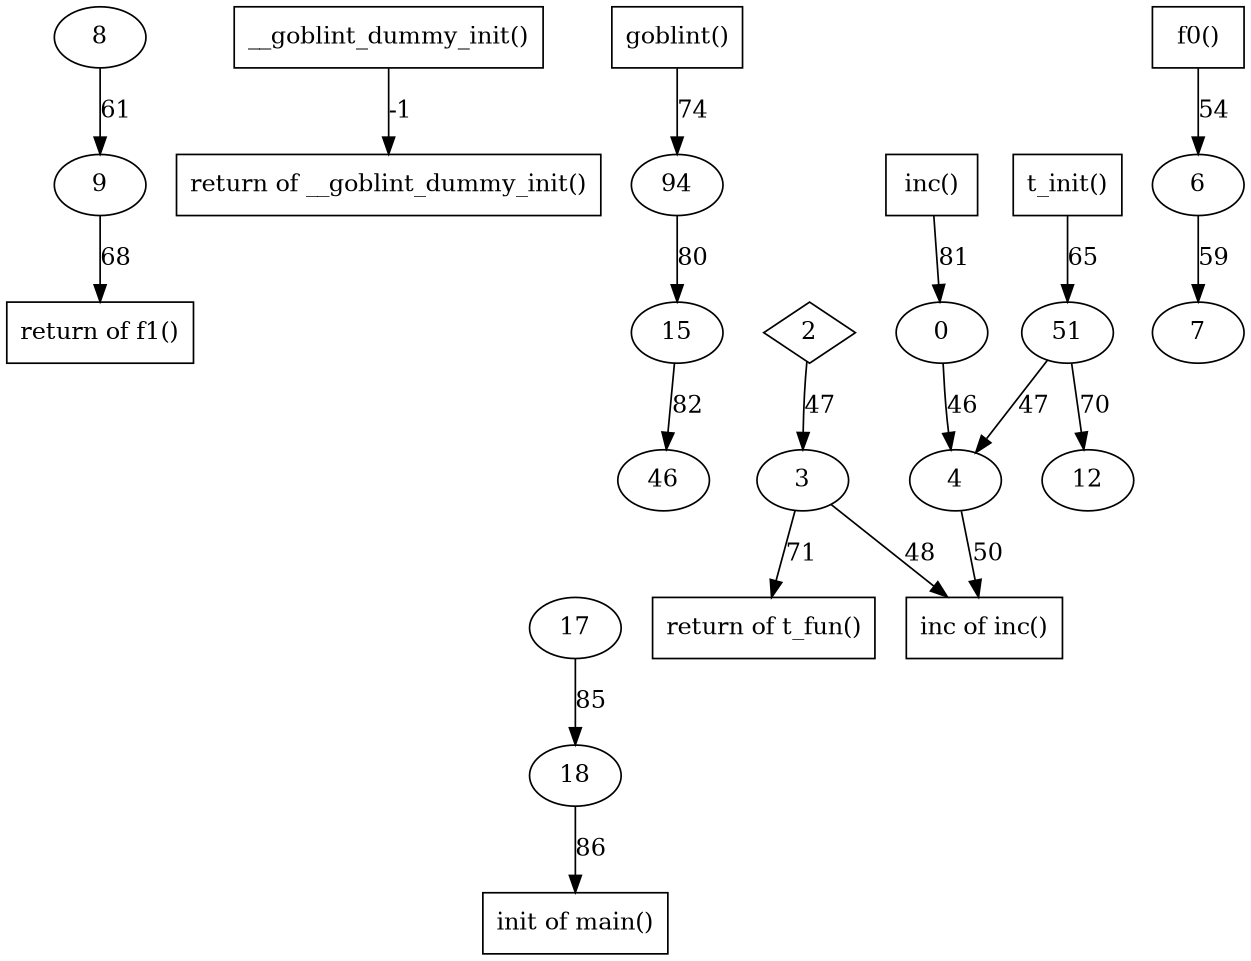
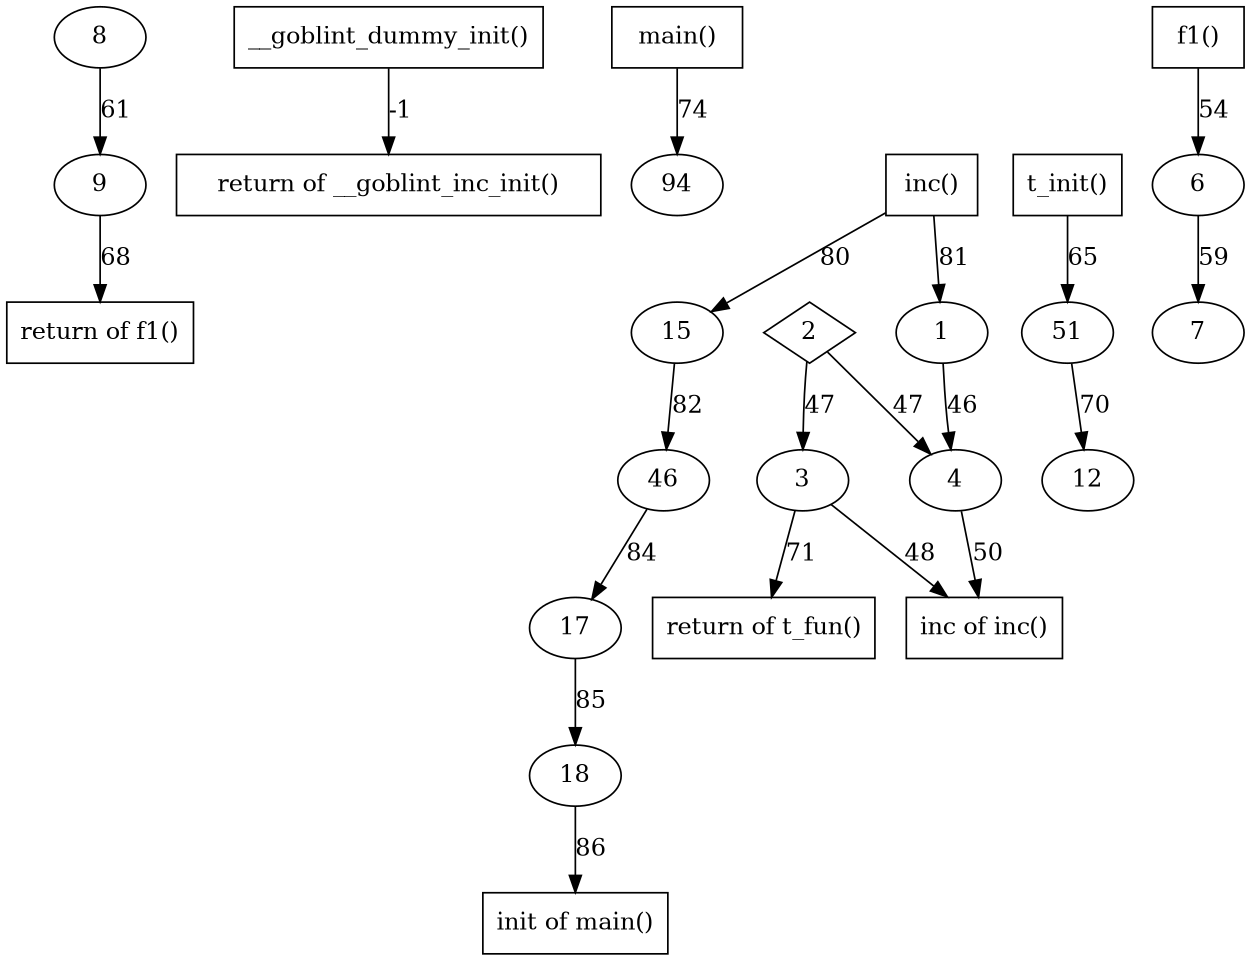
(677, 37) -> (677, 37)
(1198, 37) -> (1198, 37)
(389, 185) -> (389, 185)
(677, 250) -> (806, 258)
(942, 333) -> (942, 333)
(1017, 399) -> (873, 397)
none -> (624, 547)
